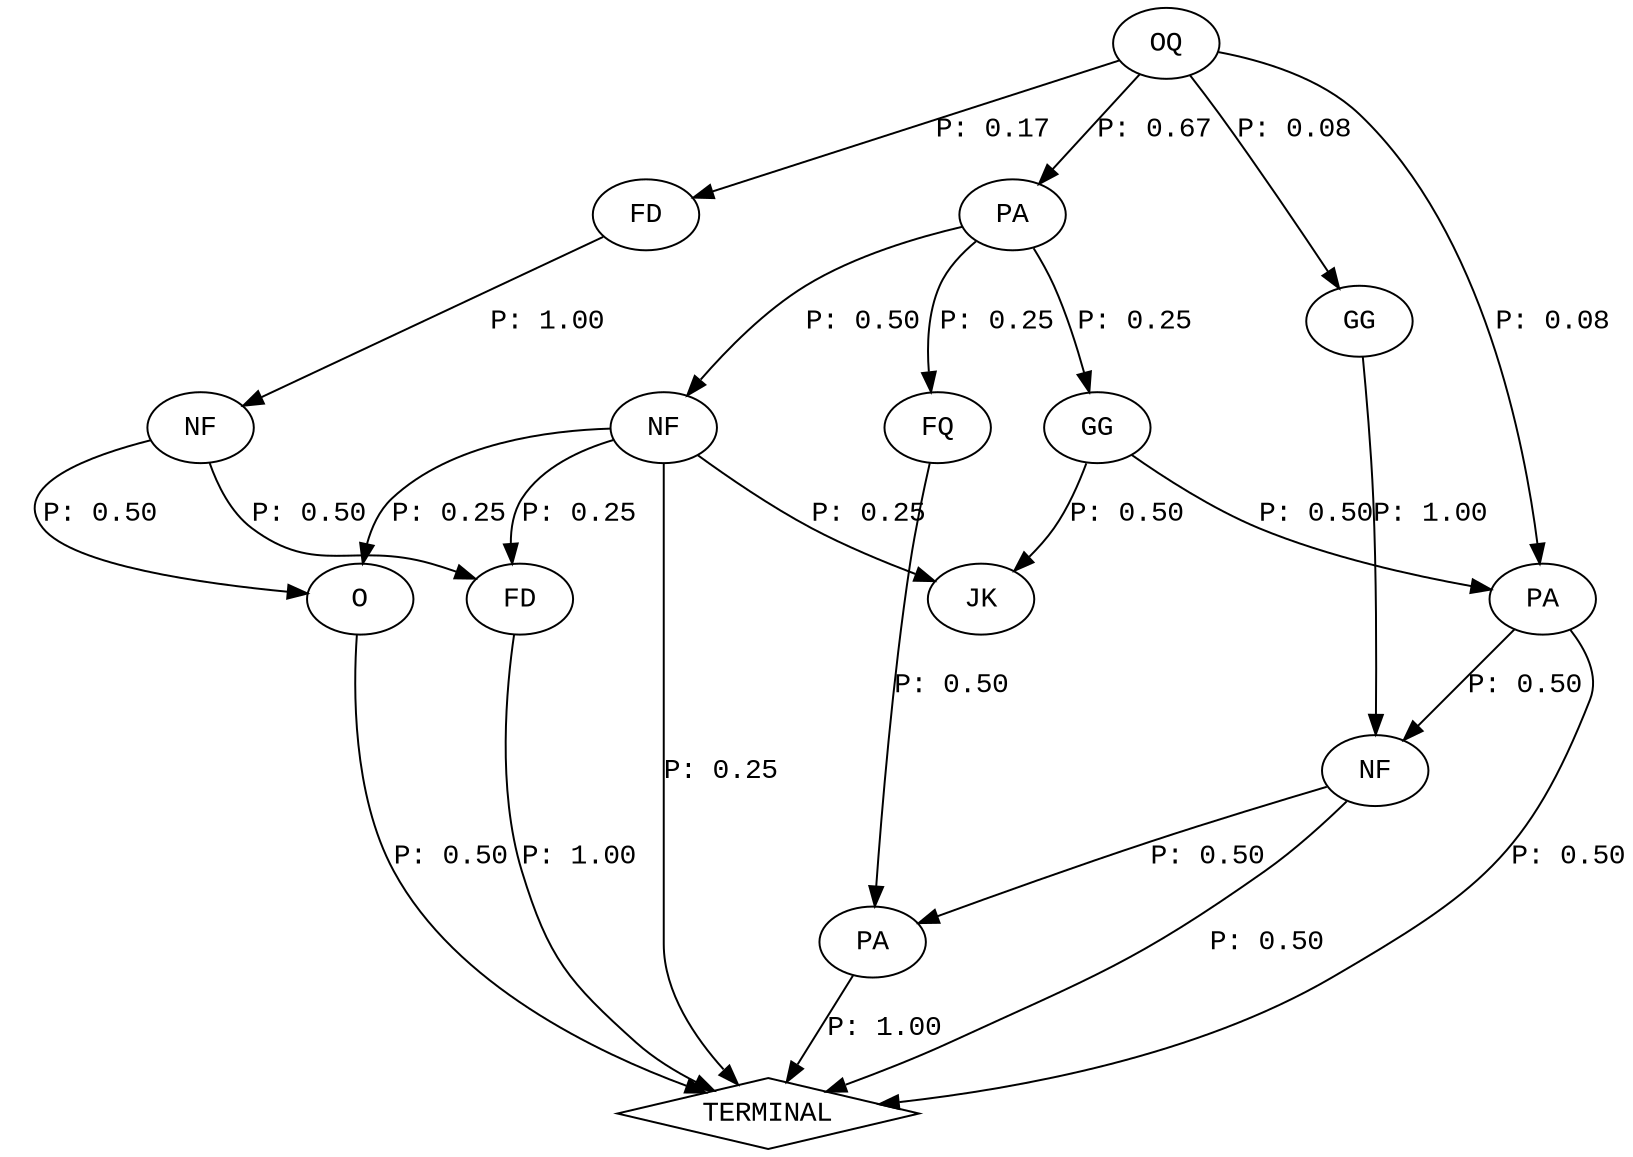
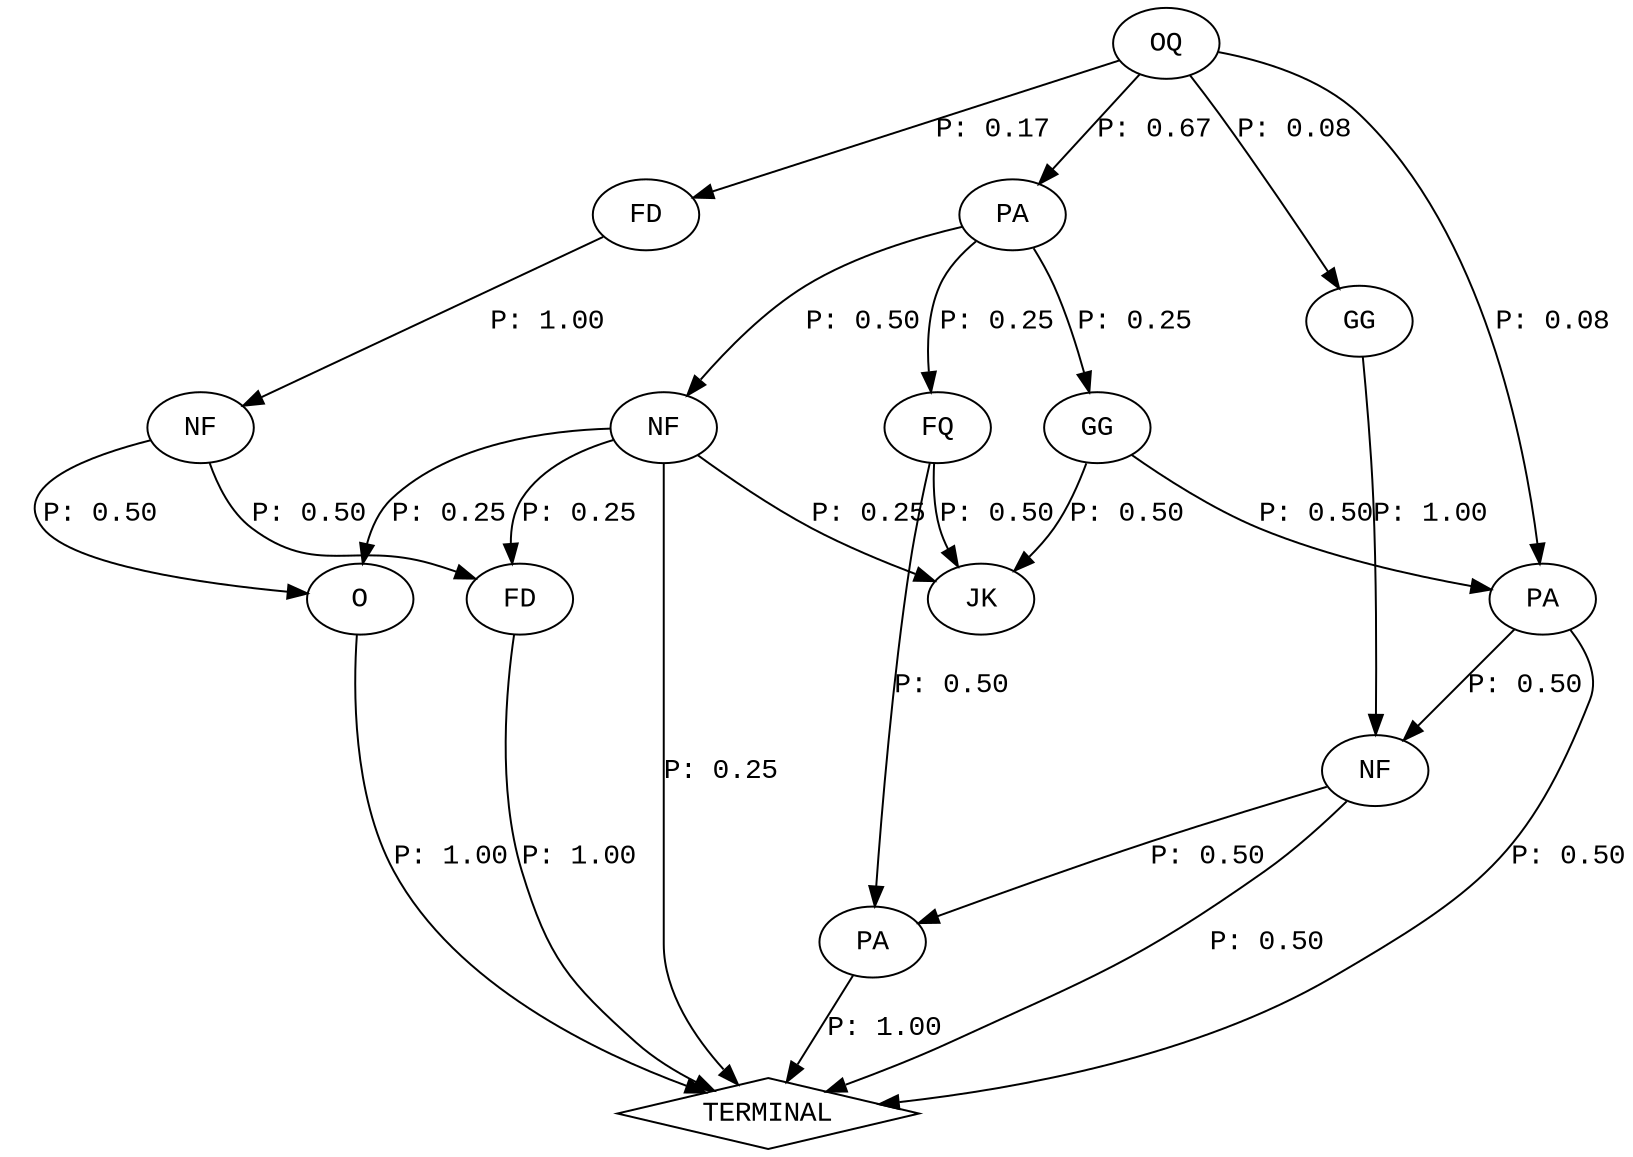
none -> (935, 507)
(451, 856) -> (451, 856)
